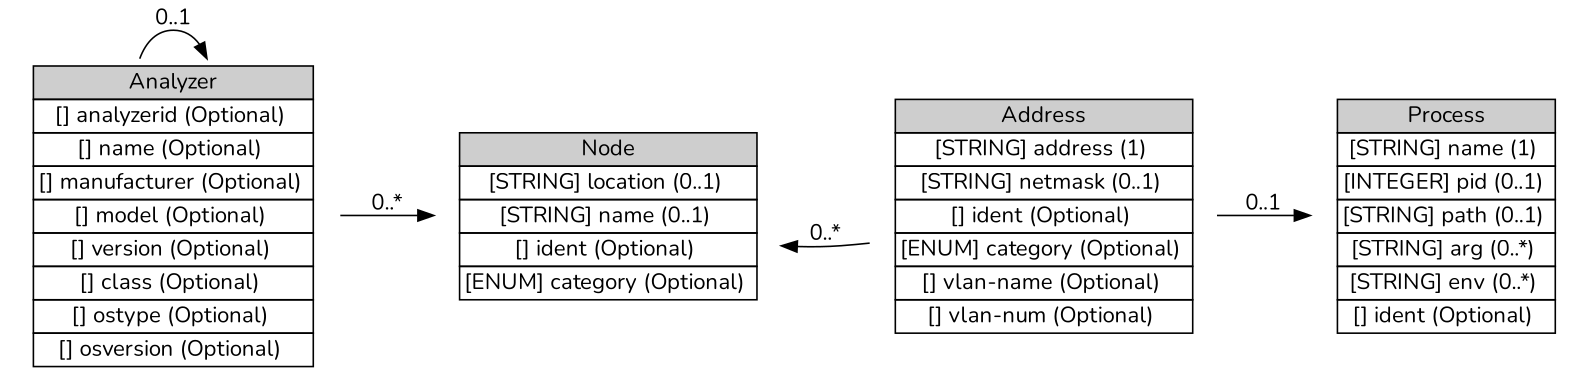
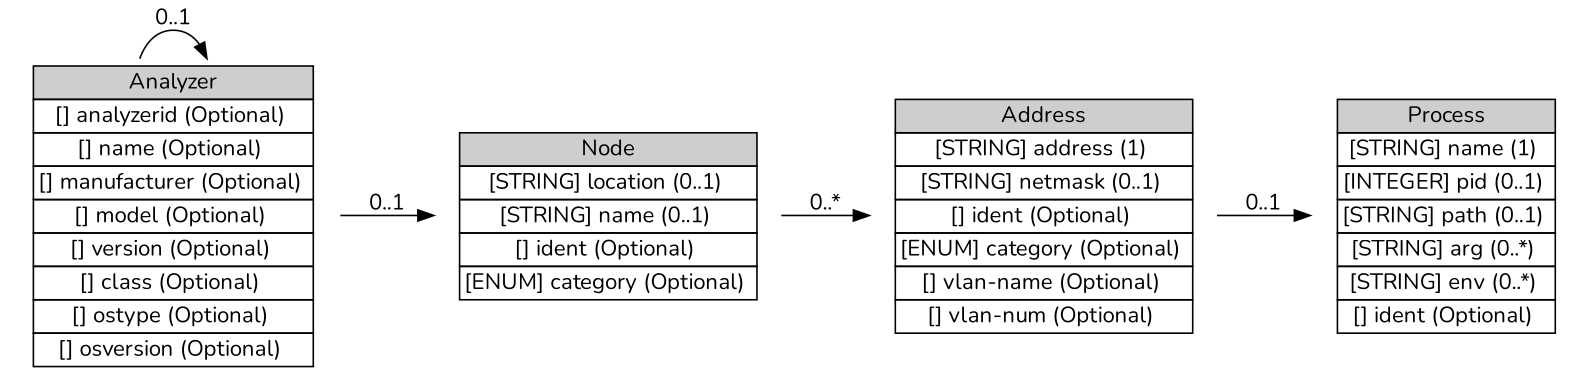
(387, 204) -> (387, 204)
(834, 246) -> (817, 215)
